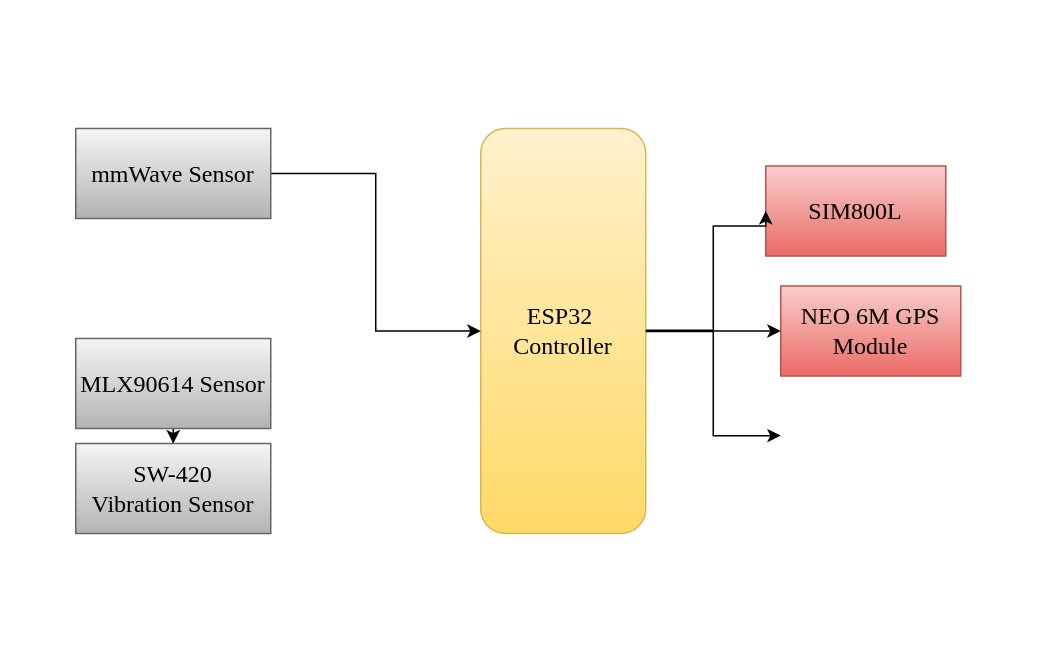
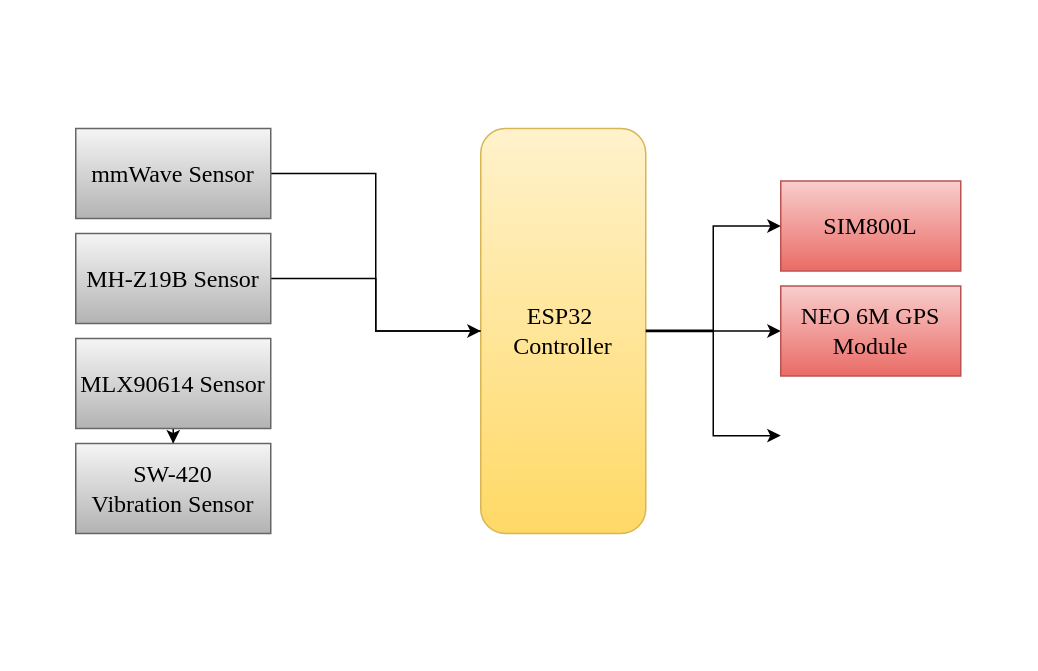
(856, 211) -> (871, 226)
(376, 276) -> (376, 276)
none -> (173, 278)
none -> (322, 278)
